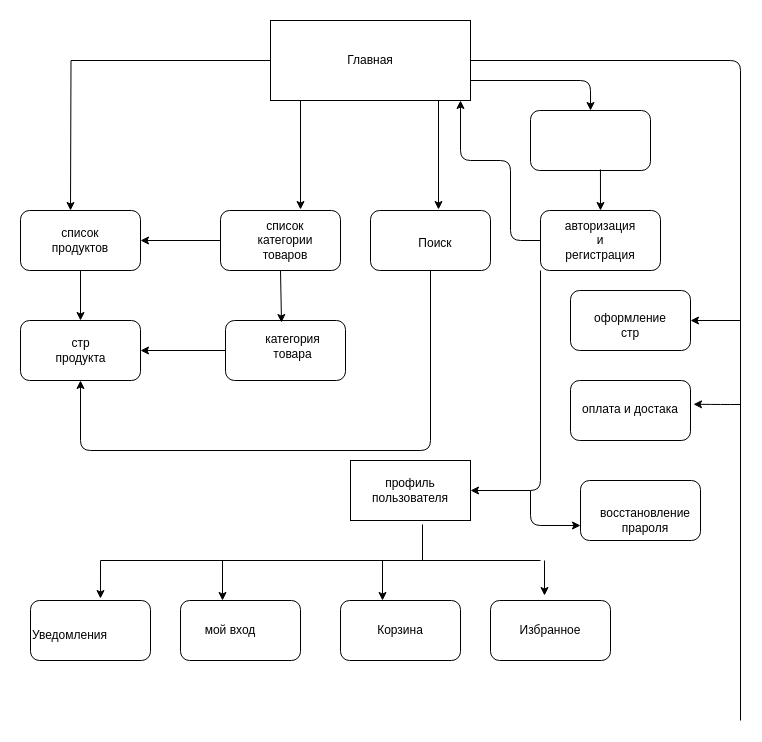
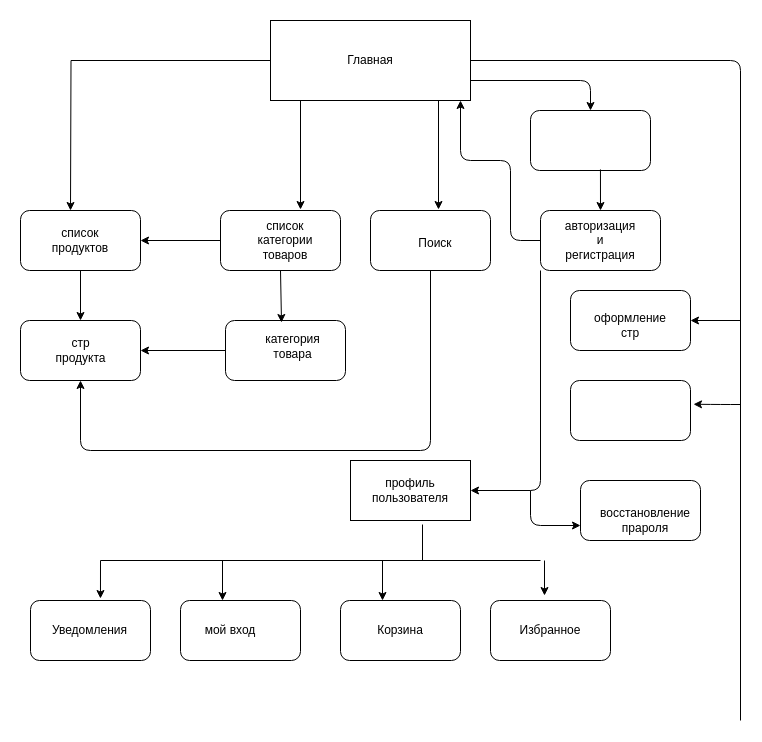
(631, 410) -> none
(69, 636) -> (89, 631)
